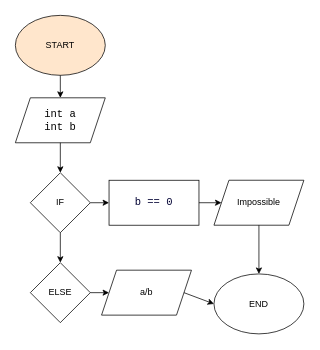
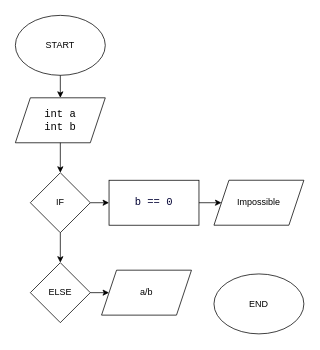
(60, 45) -> (60, 45)
(259, 267) -> none
(196, 297) -> none
